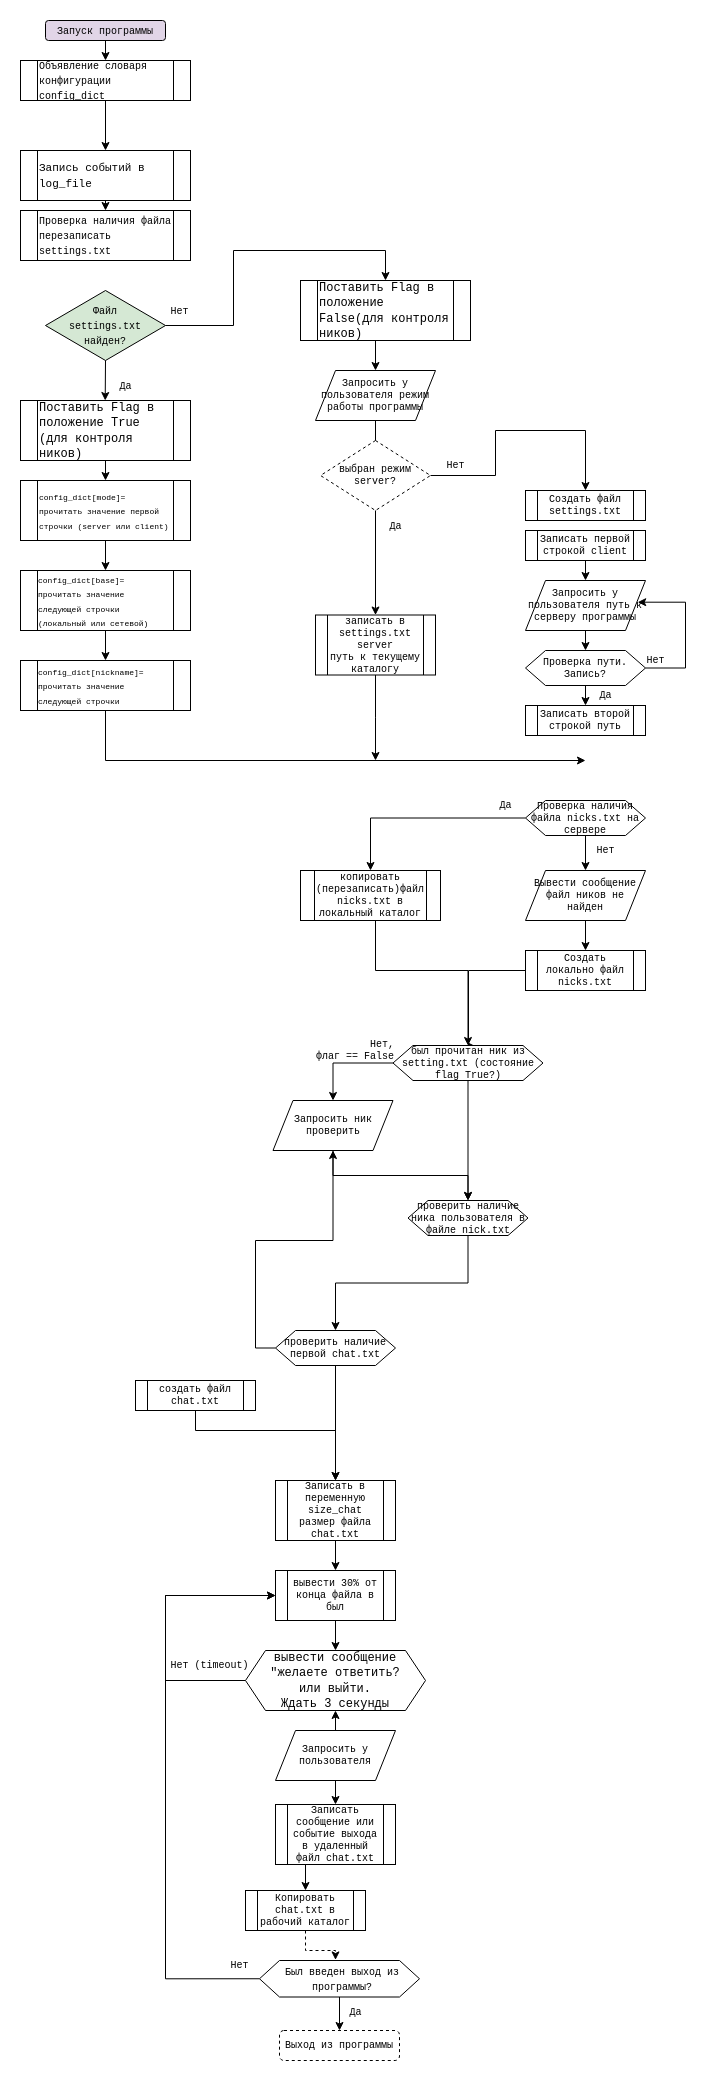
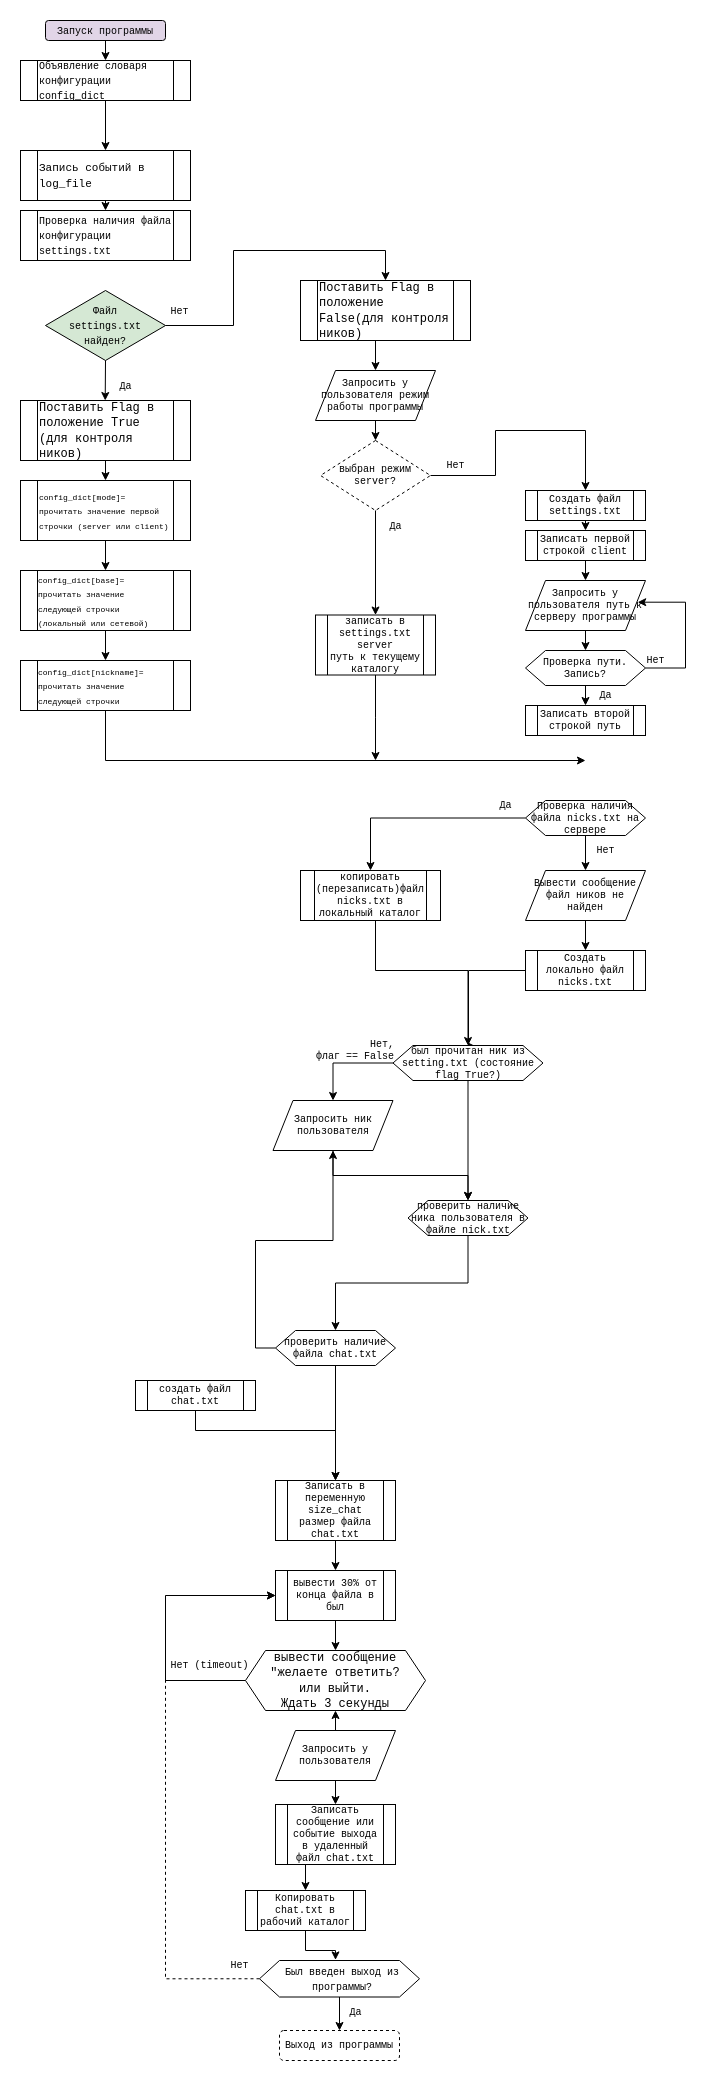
(107, 236) -> (107, 236)
(376, 434) -> (376, 432)
none -> (586, 522)
(334, 1126) -> (334, 1126)
(336, 1349) -> (336, 1349)
(166, 1876) -> (166, 1876)
(313, 1951) -> (313, 1951)
